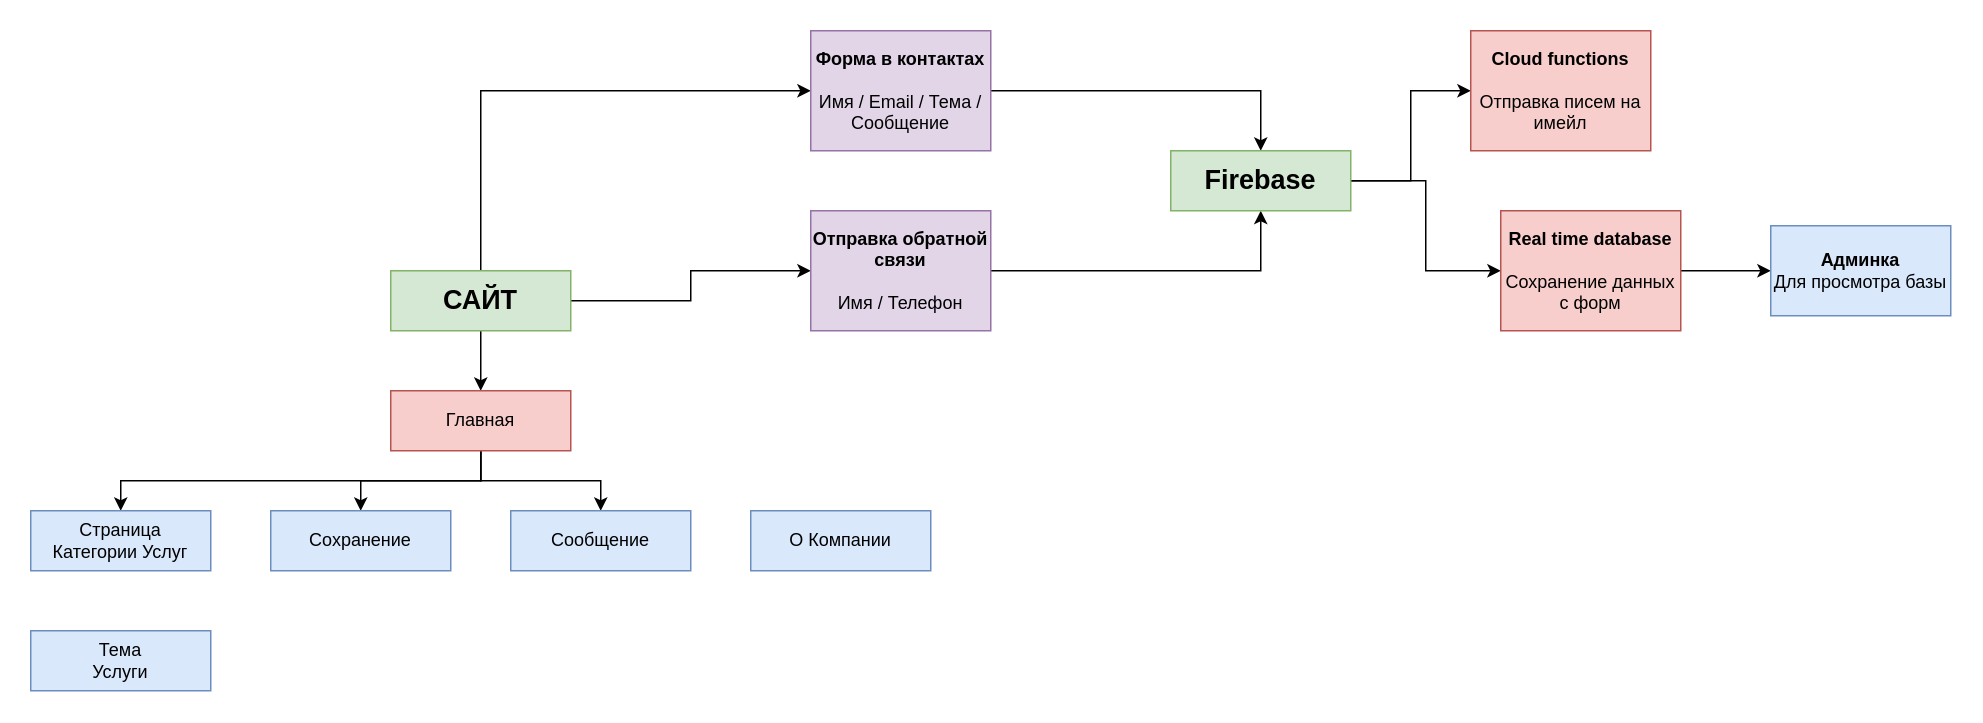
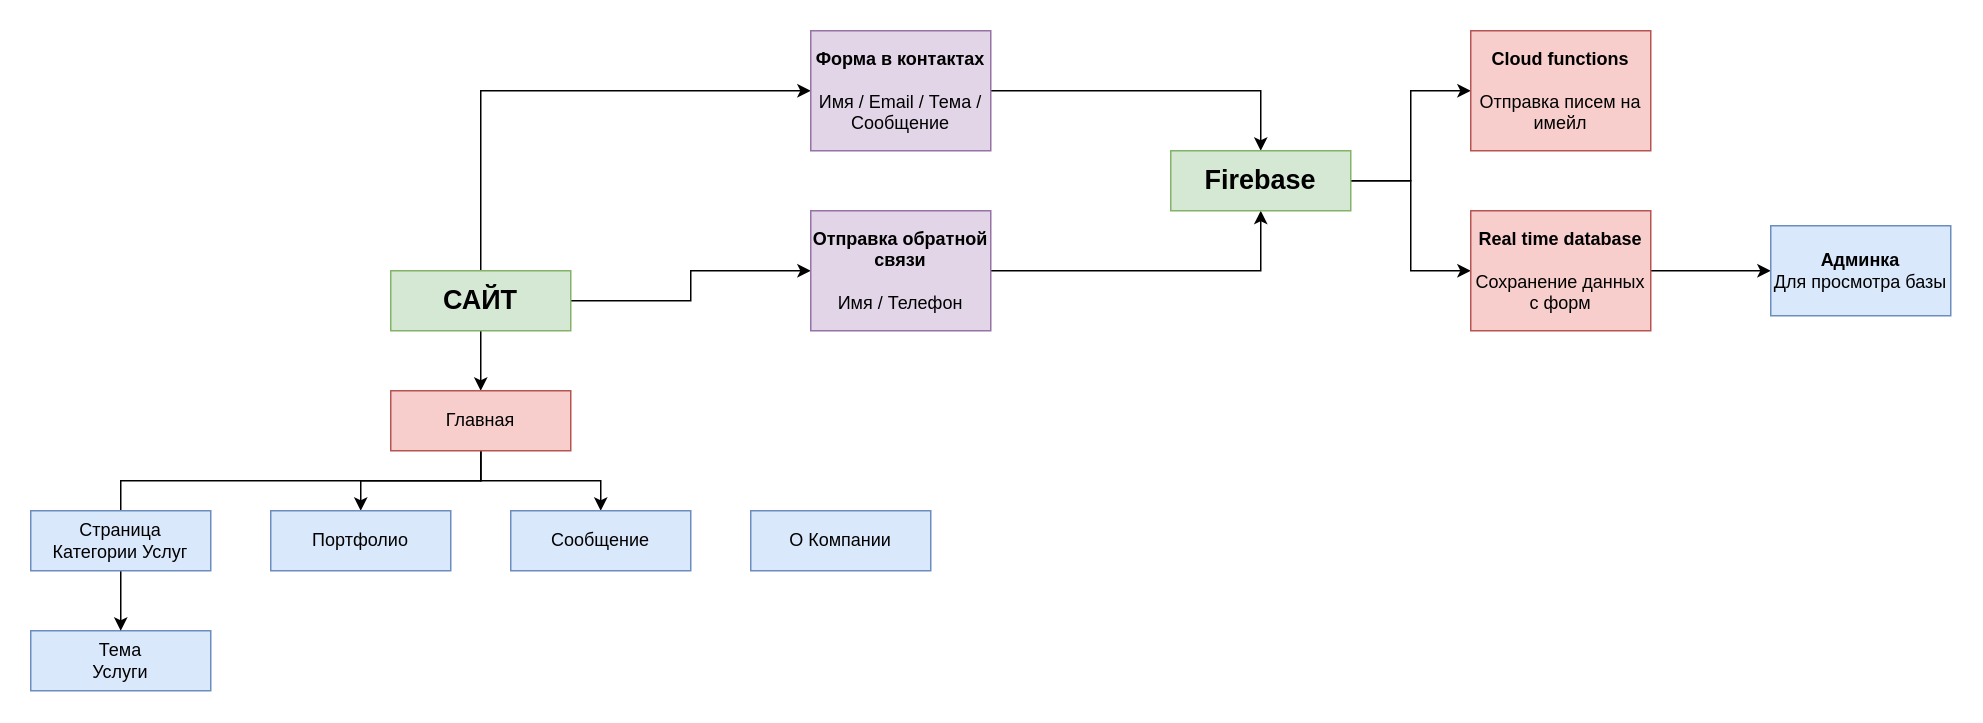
(1591, 271) -> (1561, 271)
(121, 499) -> (121, 503)
(361, 541) -> (361, 541)
none -> (121, 596)
